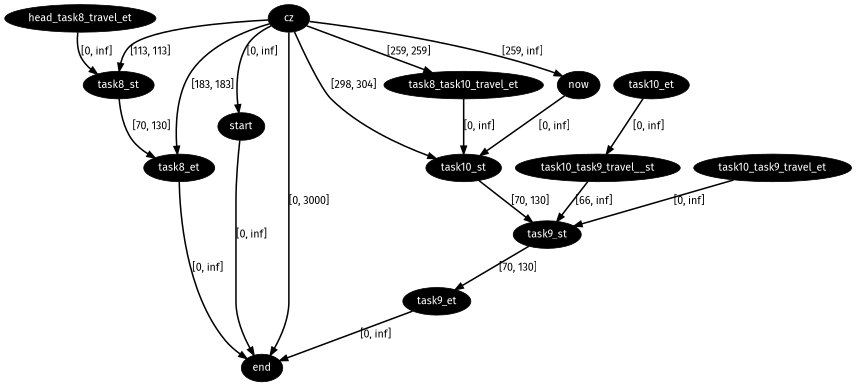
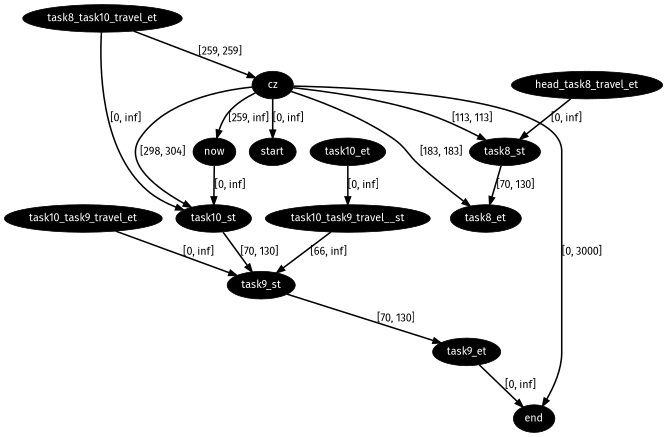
(365, 48) -> (191, 53)
(236, 246) -> none
(193, 275) -> none
